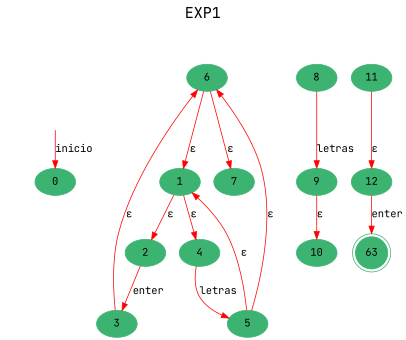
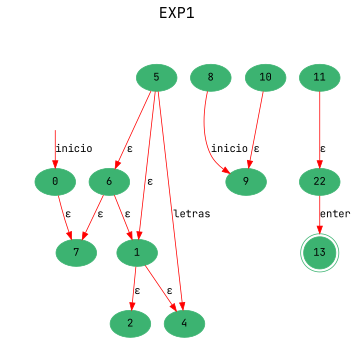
(336, 149) -> (230, 149)
(372, 182) -> (320, 182)
none -> (63, 214)
(317, 214) -> (257, 126)
(372, 253) -> (320, 253)
(199, 296) -> (170, 197)
(117, 324) -> none
